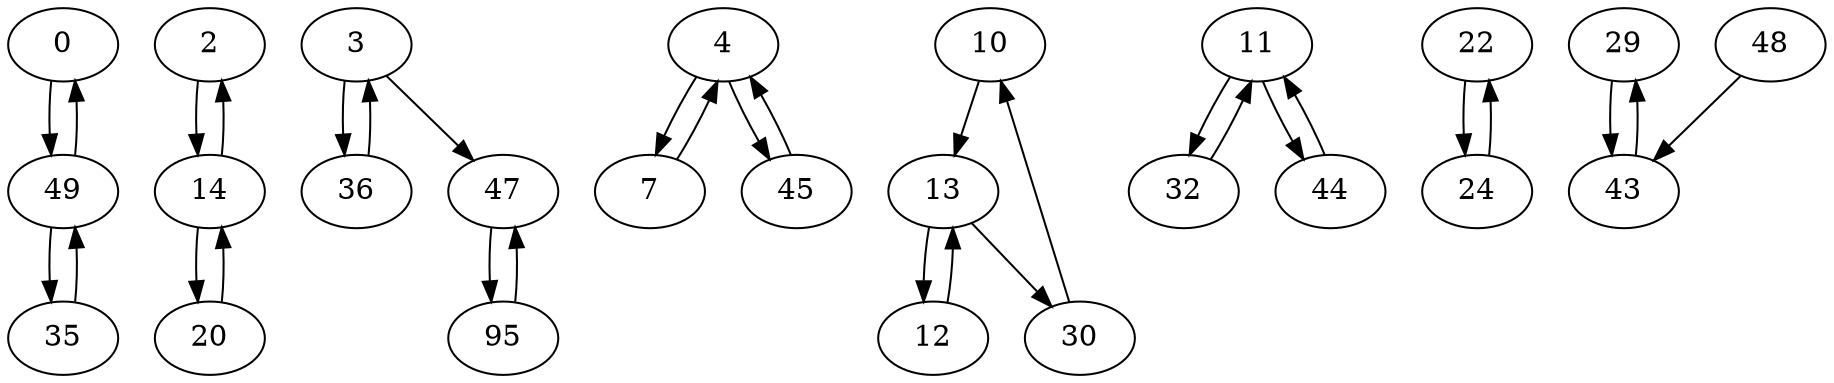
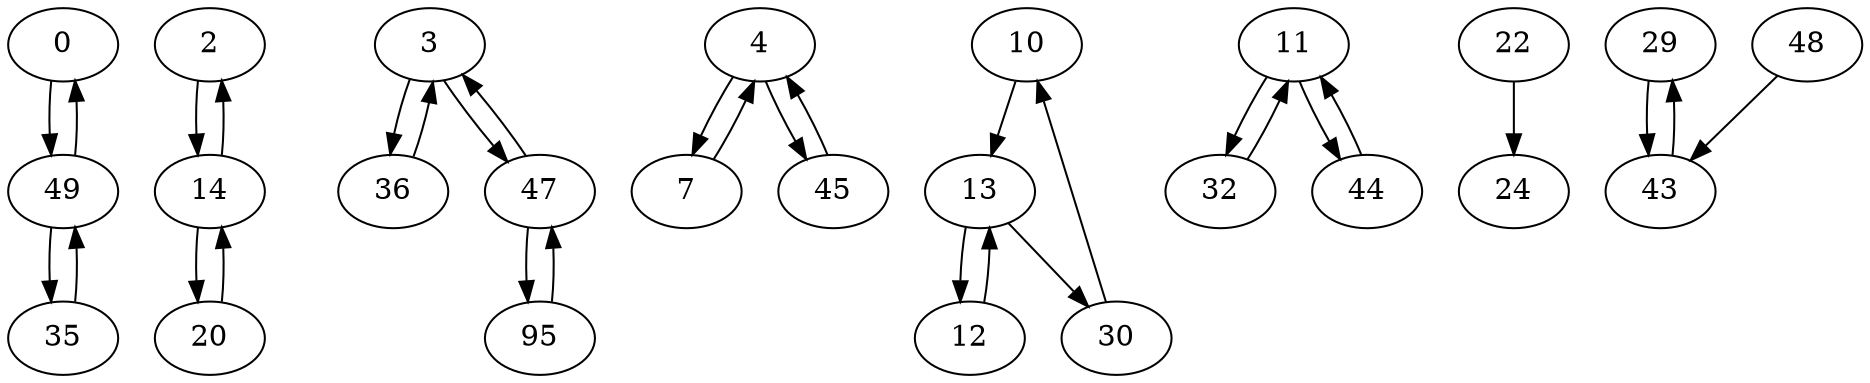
none -> (502, 123)
(1491, 128) -> none
